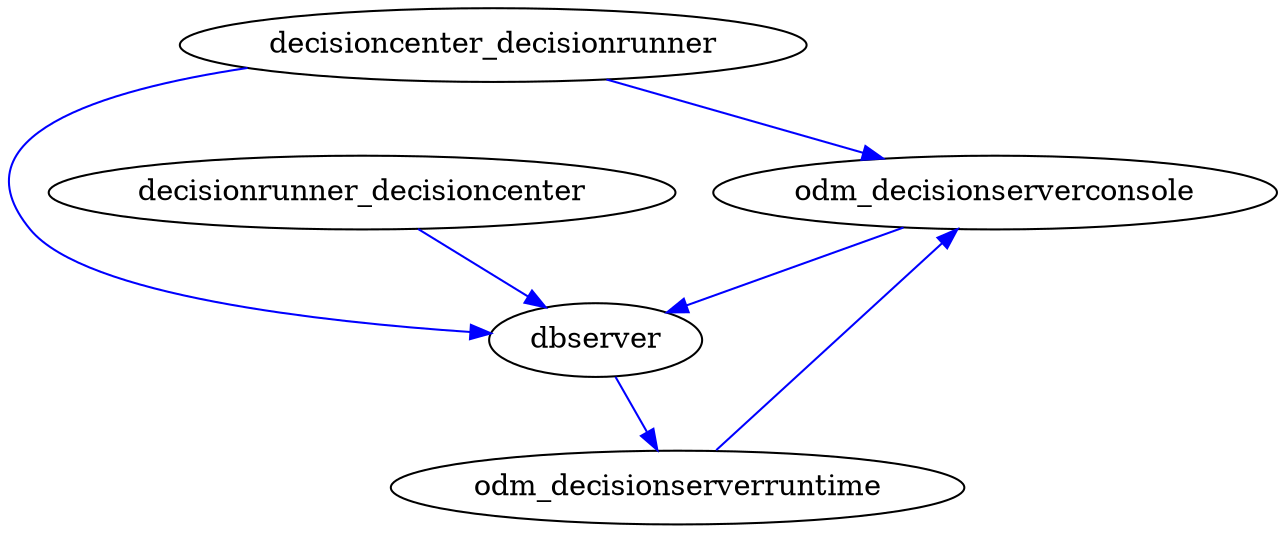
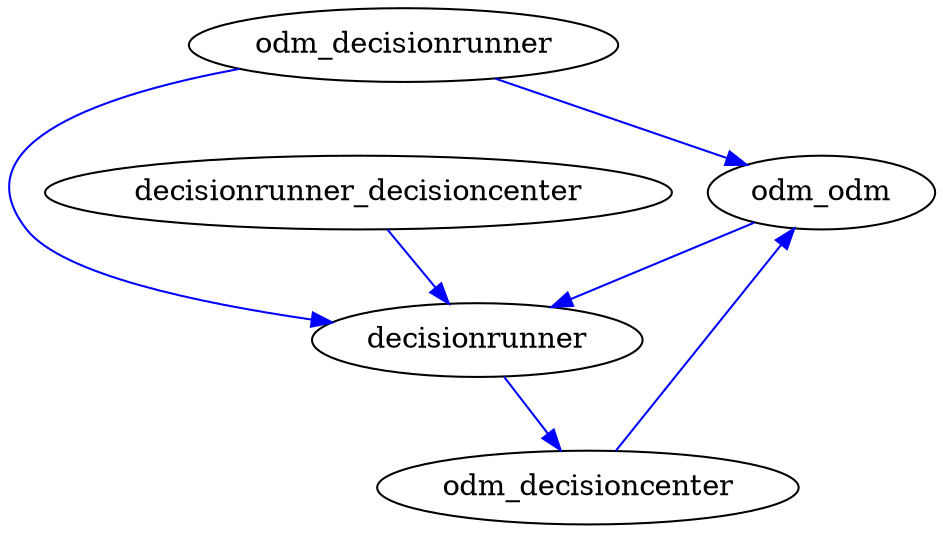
(493, 45) -> (404, 45)
(995, 193) -> (821, 193)
(596, 340) -> (477, 340)
(678, 488) -> (588, 488)
